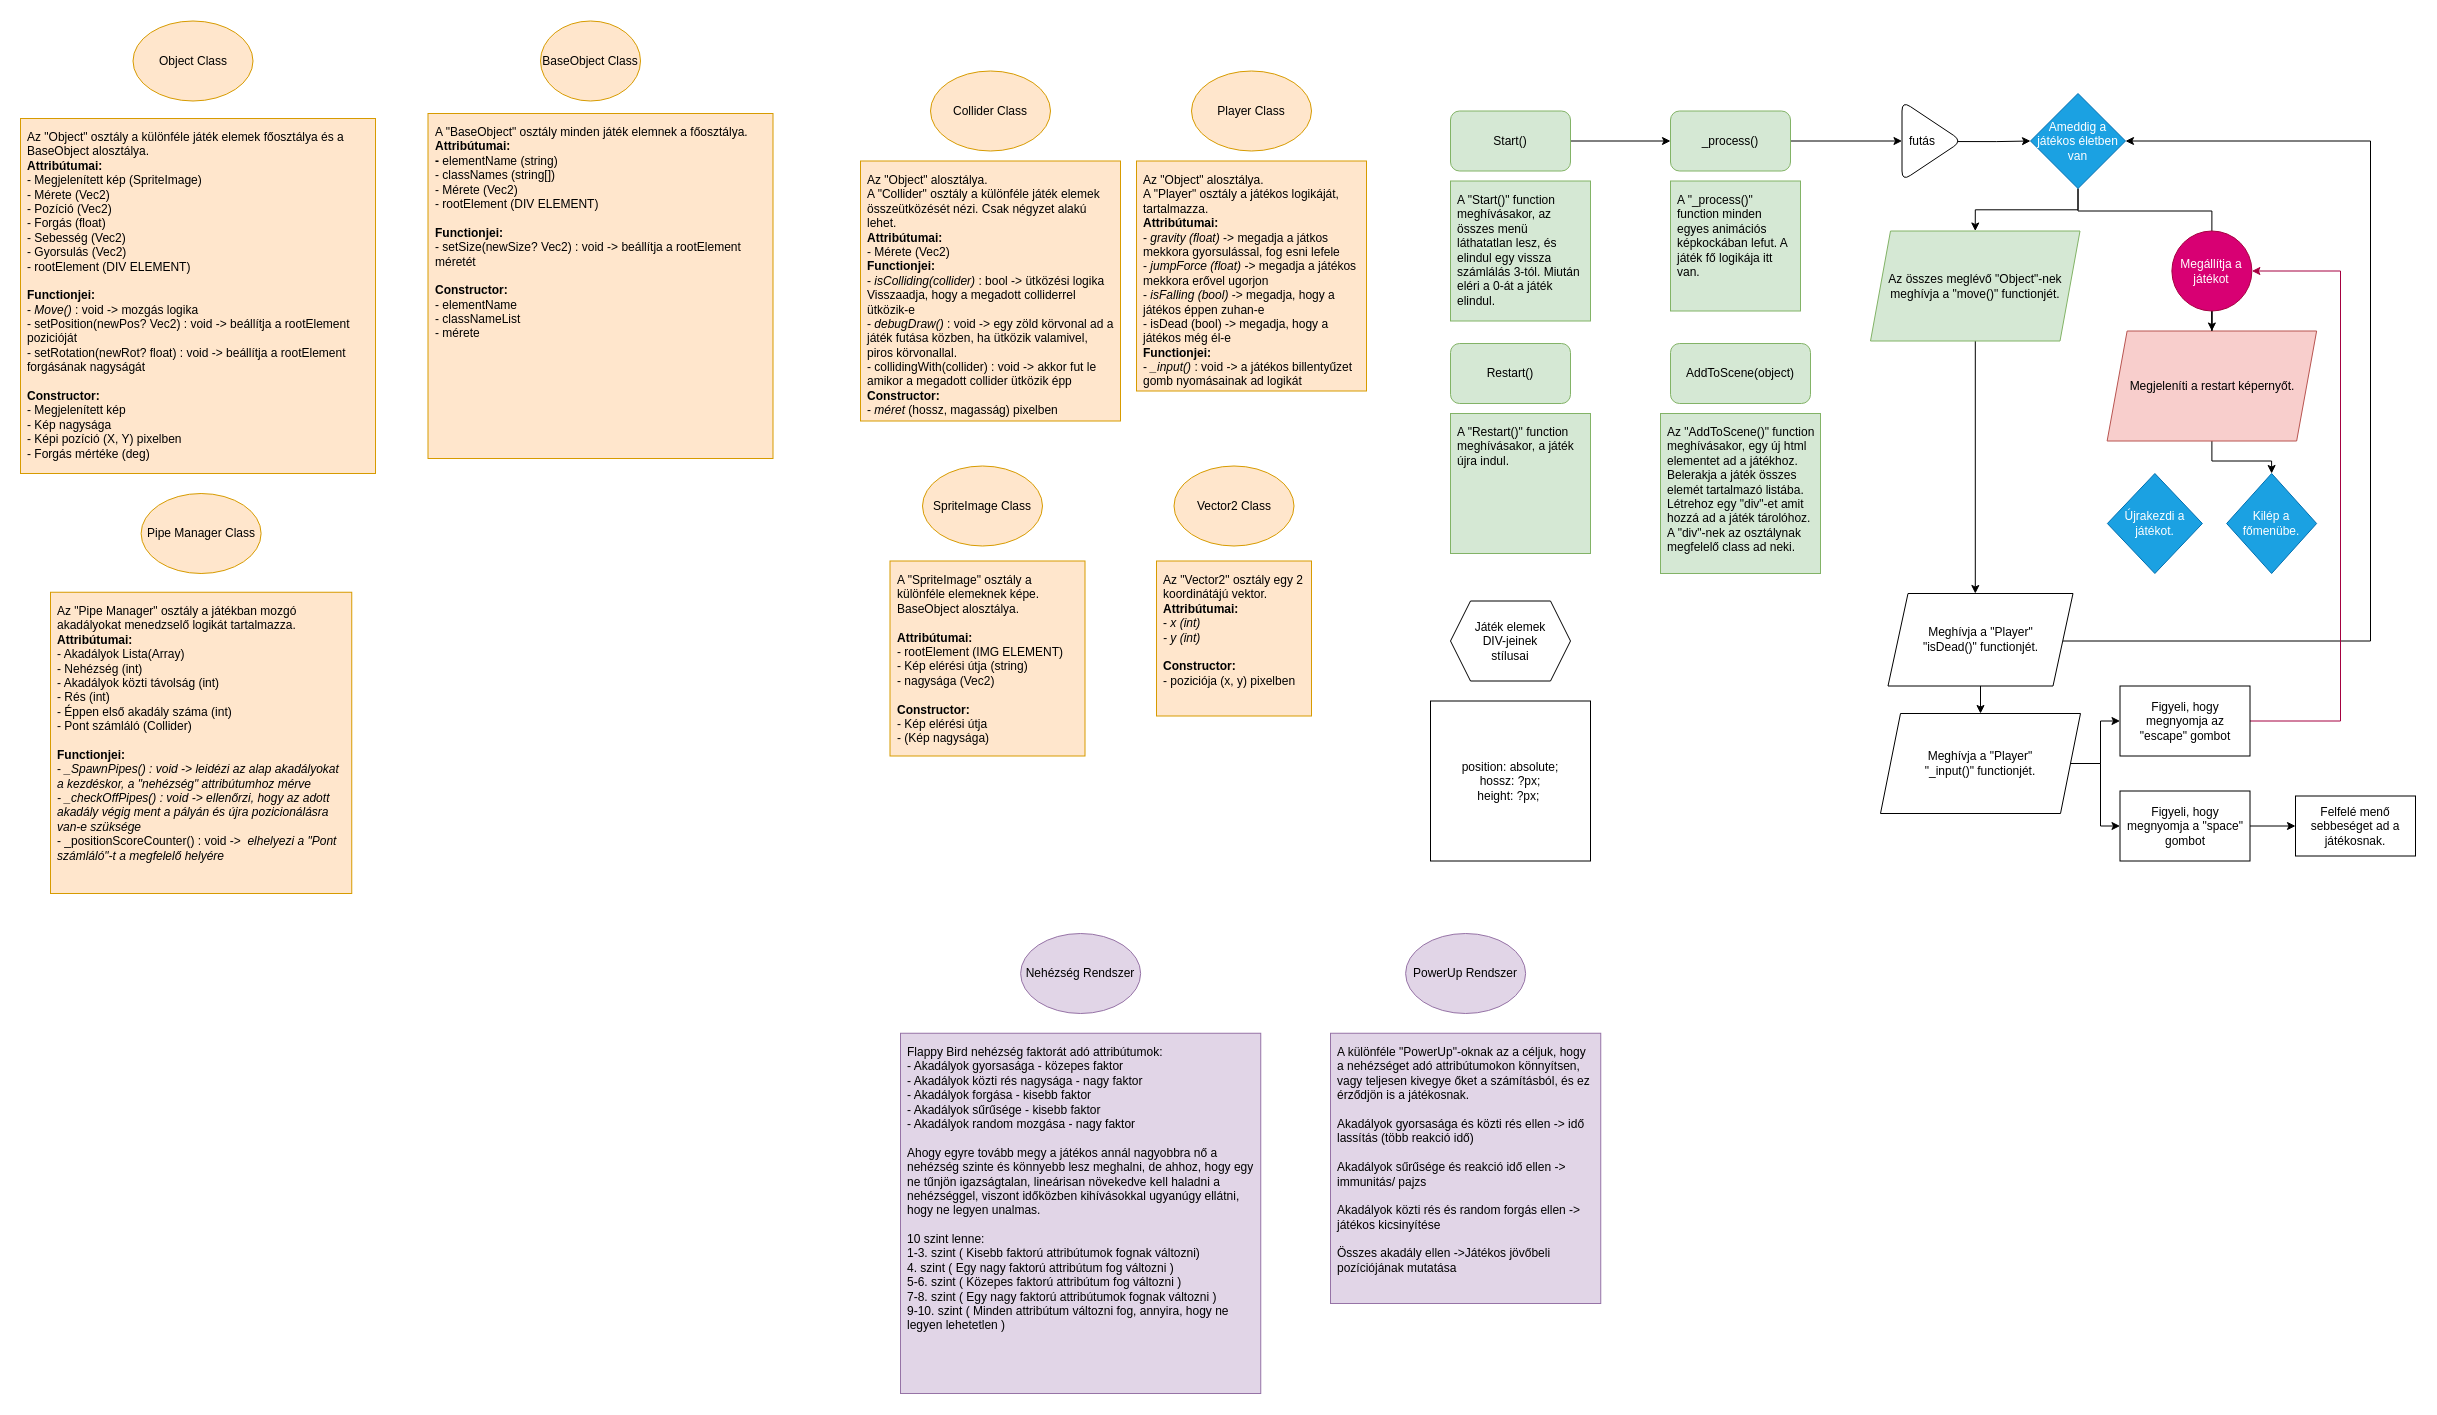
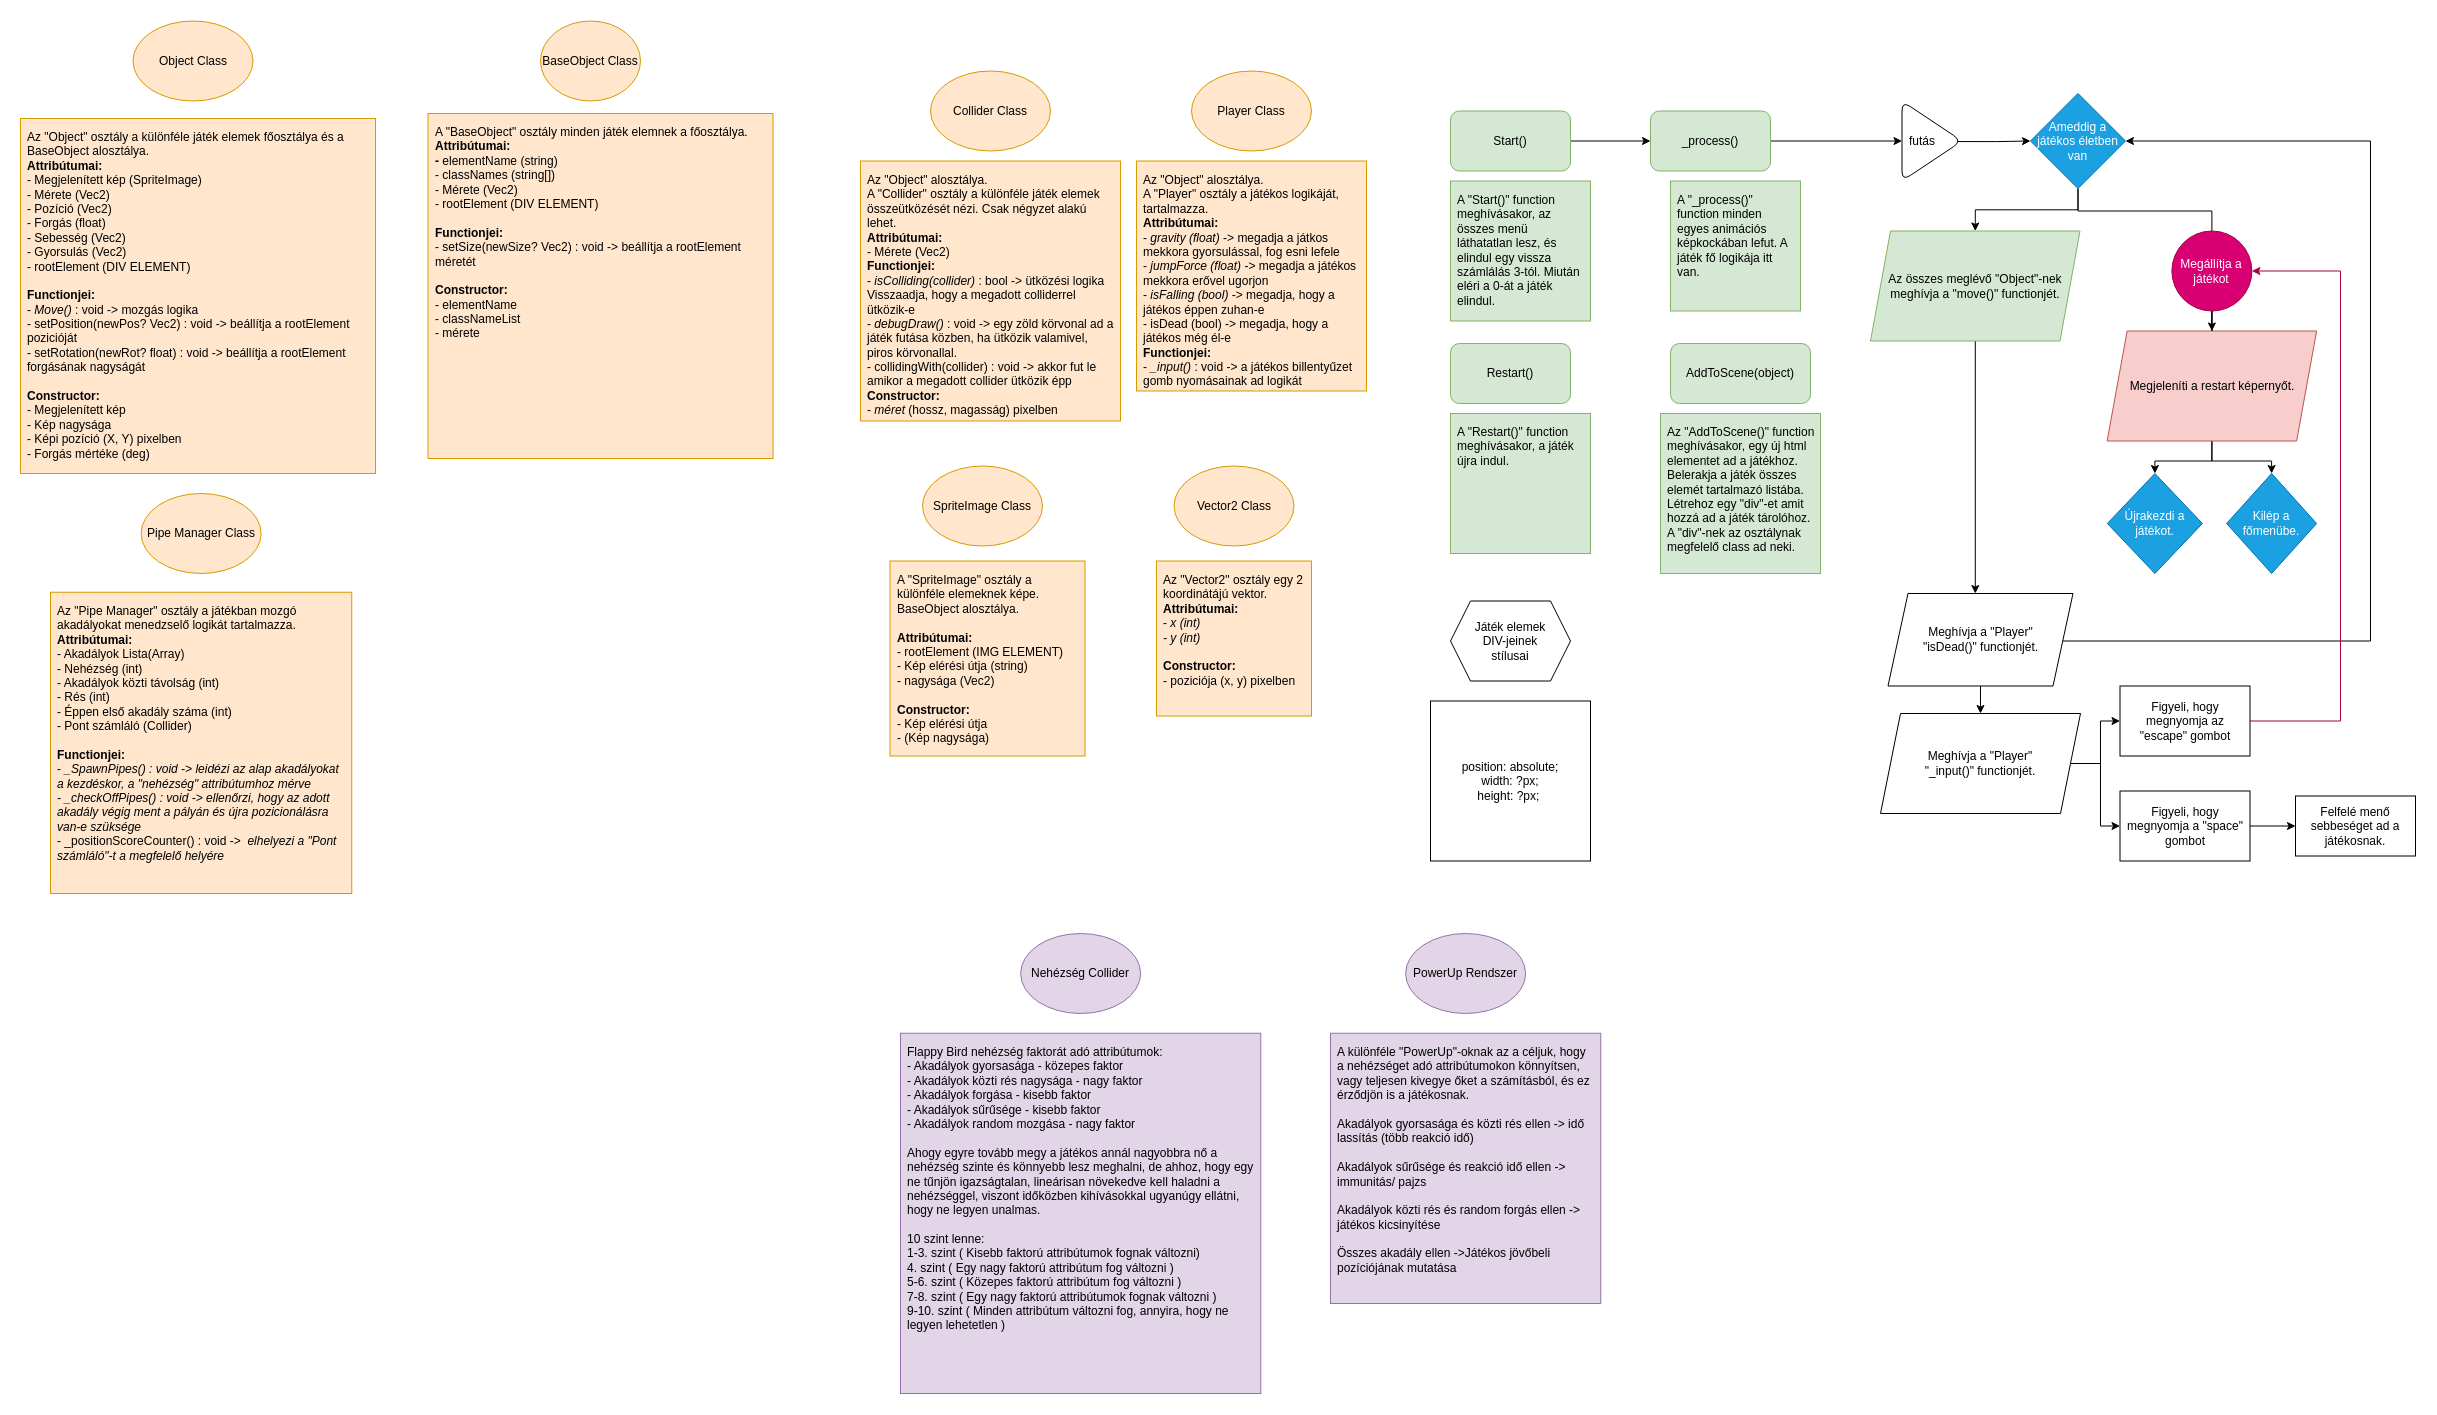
(1731, 141) -> (1711, 141)
none -> (2179, 461)
(1511, 782) -> (1511, 782)
(1081, 974) -> (1081, 974)
